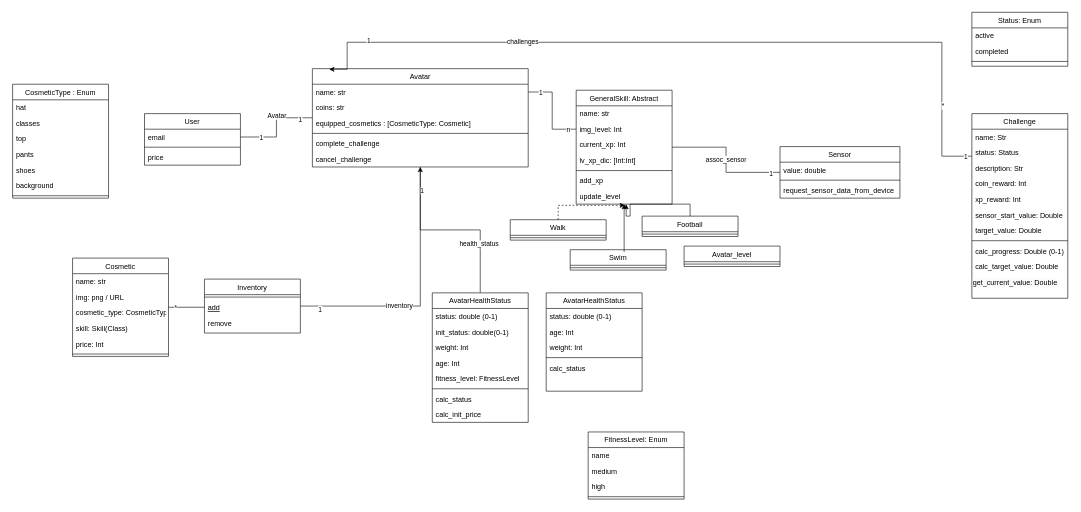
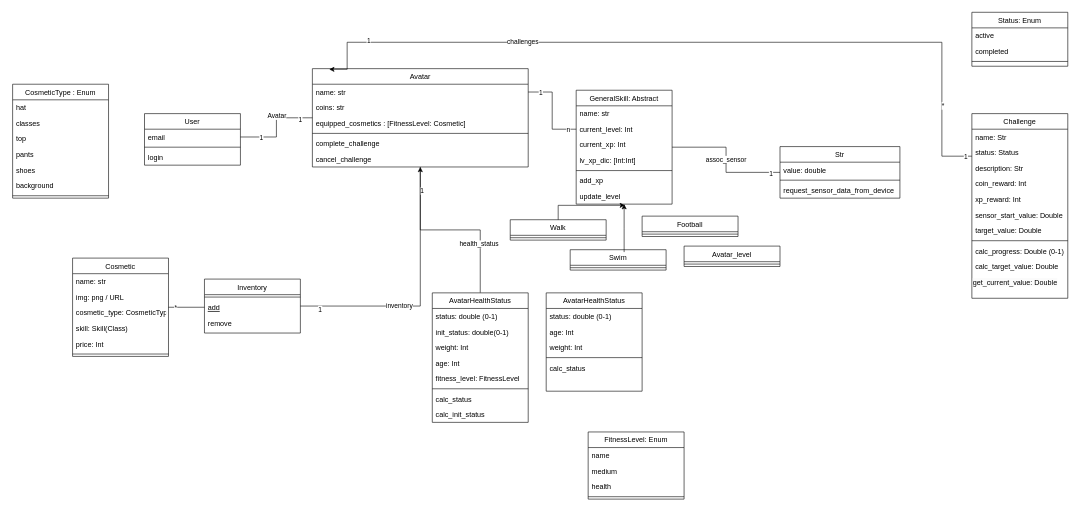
(398, 124) -> (397, 124)
(603, 130) -> (612, 130)
(840, 155) -> (840, 155)
(157, 158) -> (156, 158)
(583, 206) -> (583, 206)
(626, 213) -> none
(462, 415) -> (465, 415)
(599, 487) -> (603, 487)
